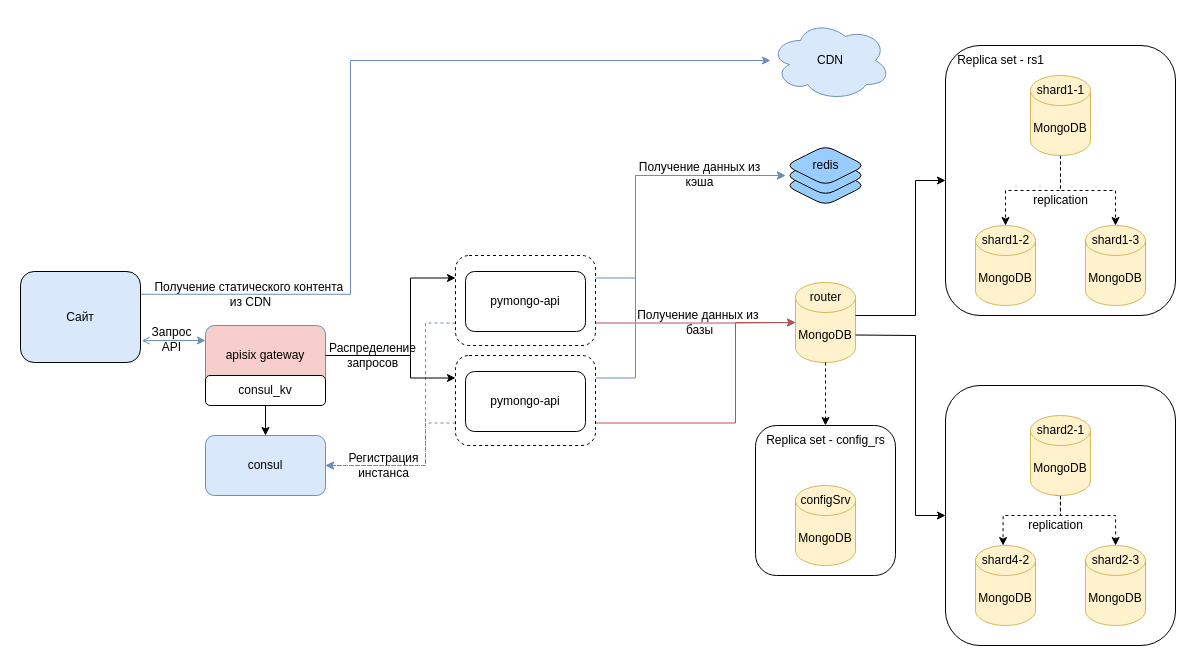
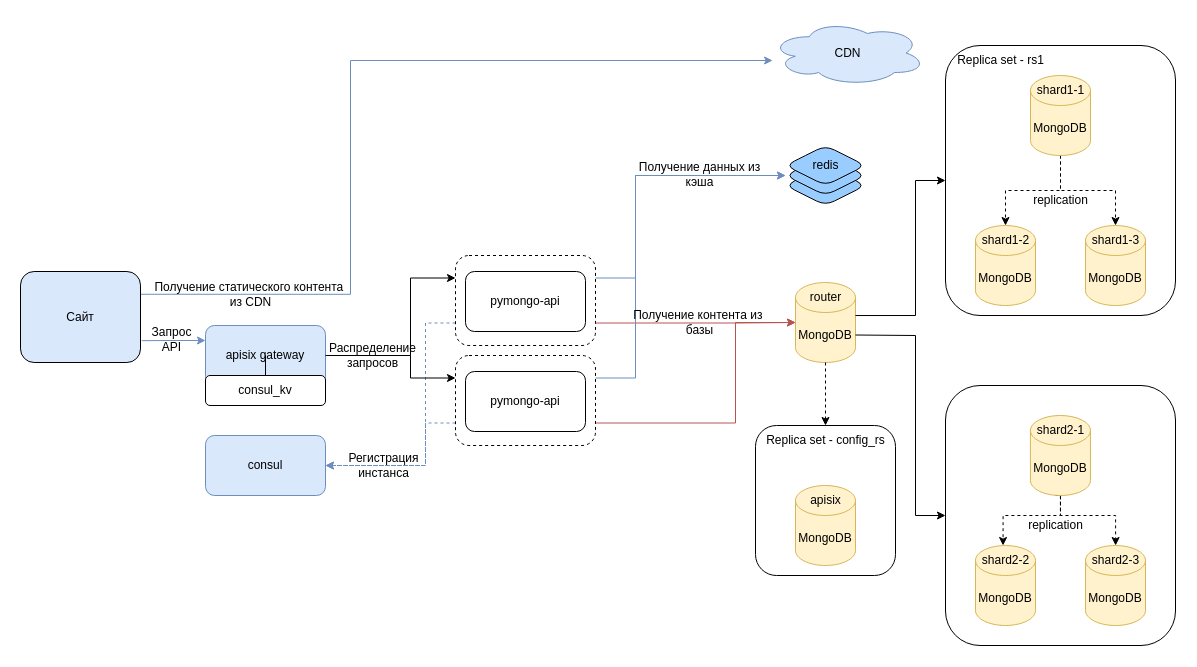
(831, 61) -> (848, 53)
(700, 323) -> (700, 323)
(147, 341) -> (146, 341)
(266, 356) -> (266, 356)
(266, 425) -> (266, 358)
(826, 501) -> (826, 501)
(1006, 561) -> (1006, 561)
